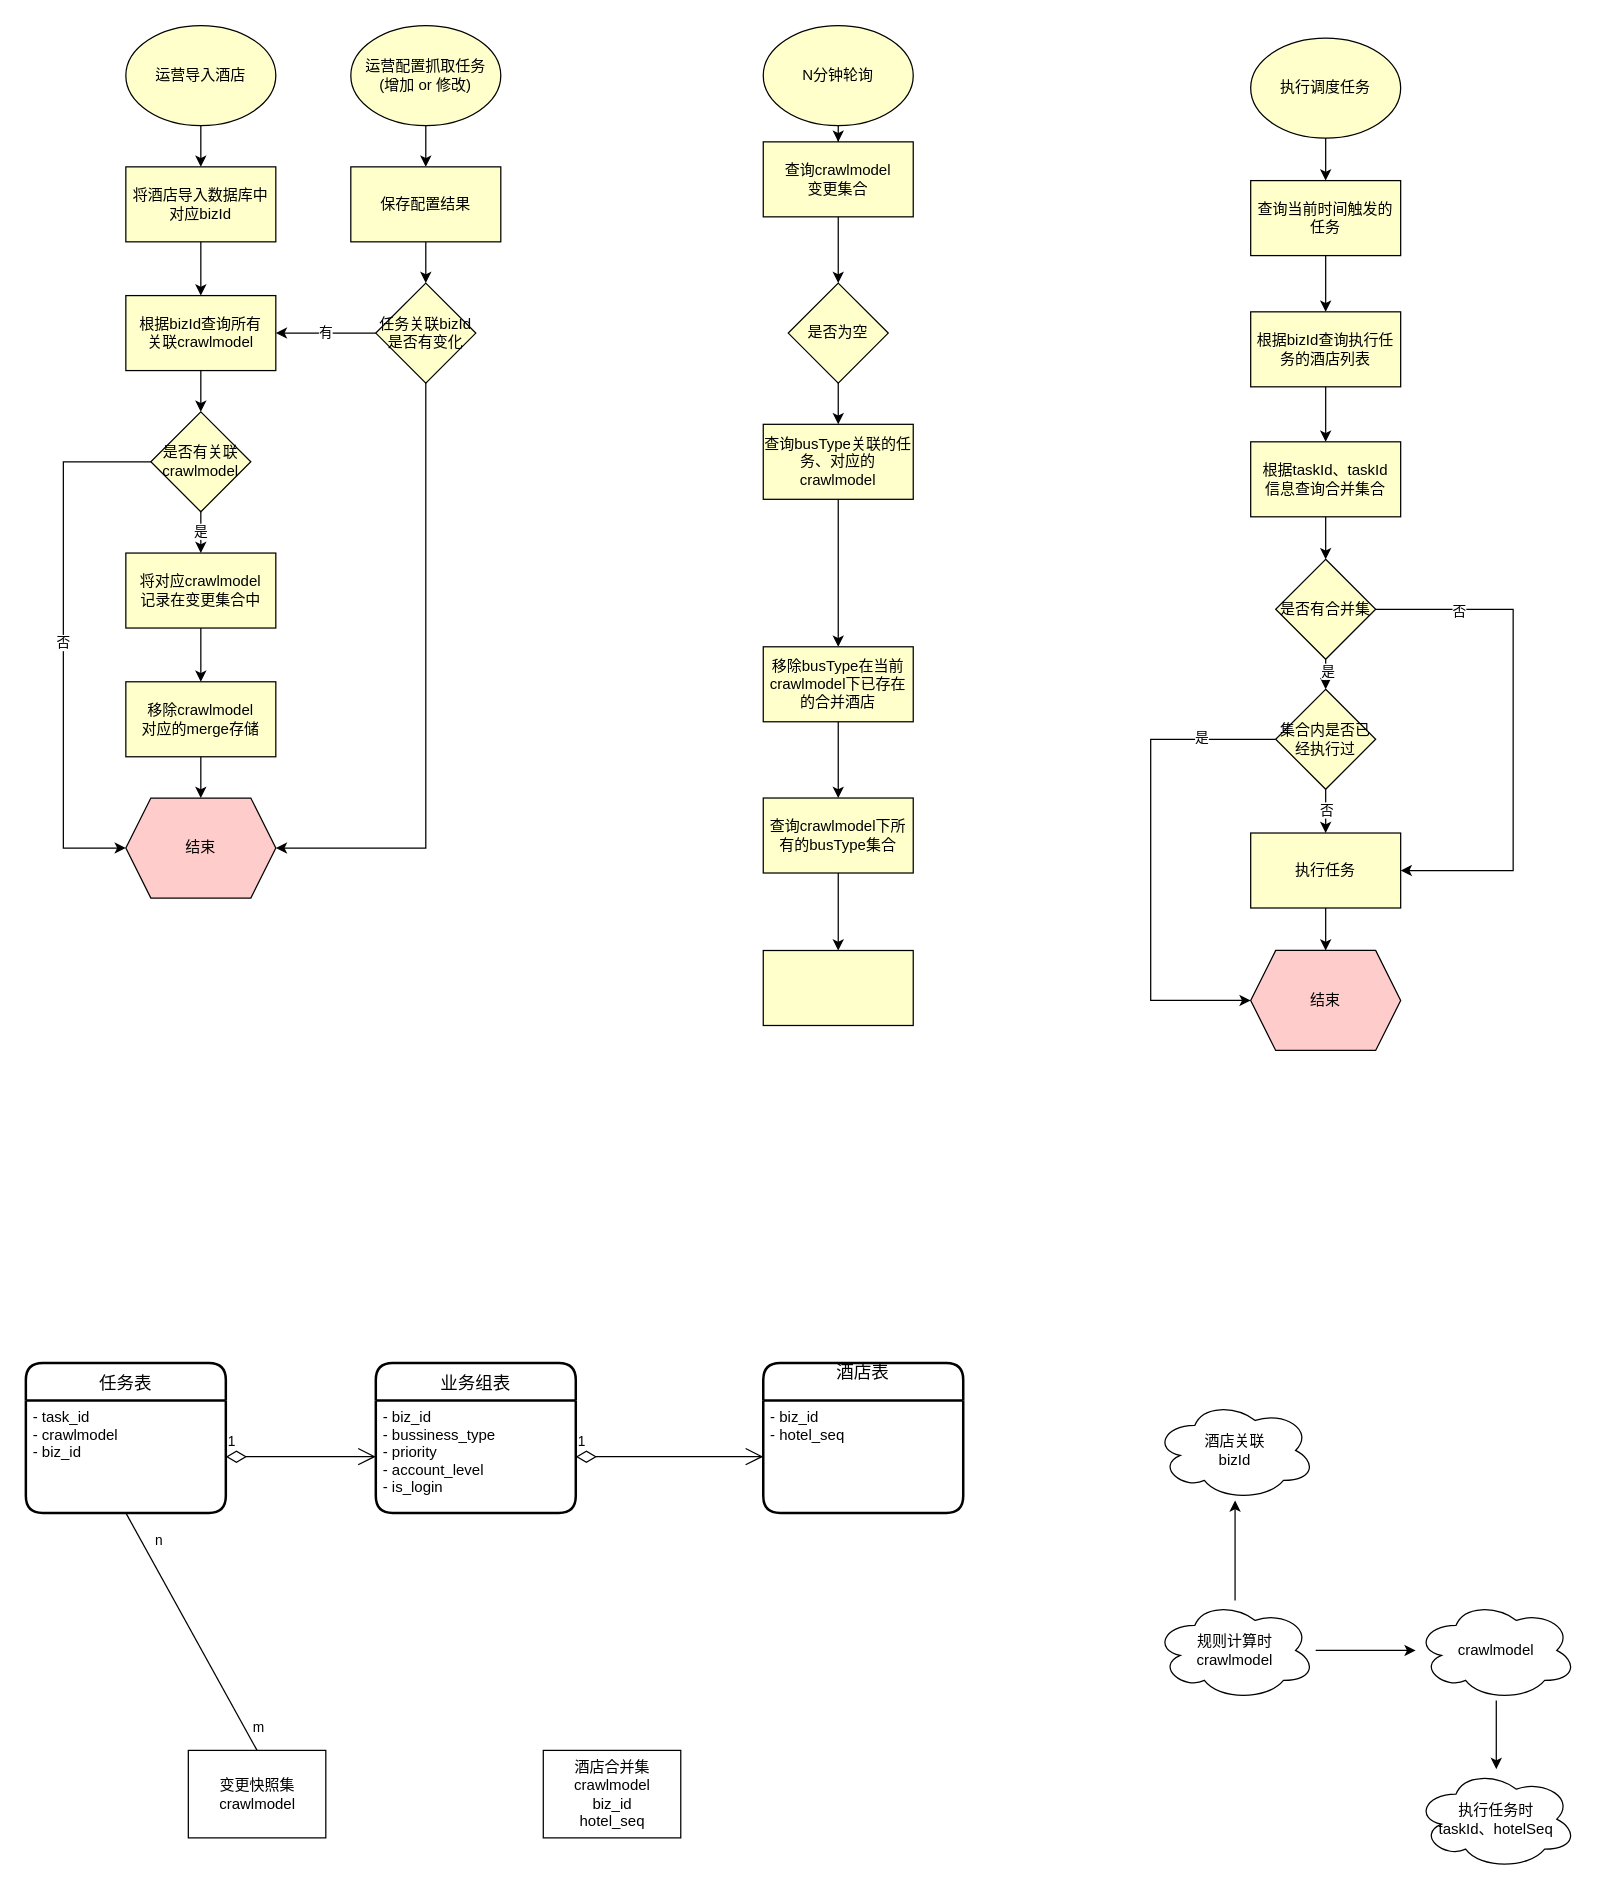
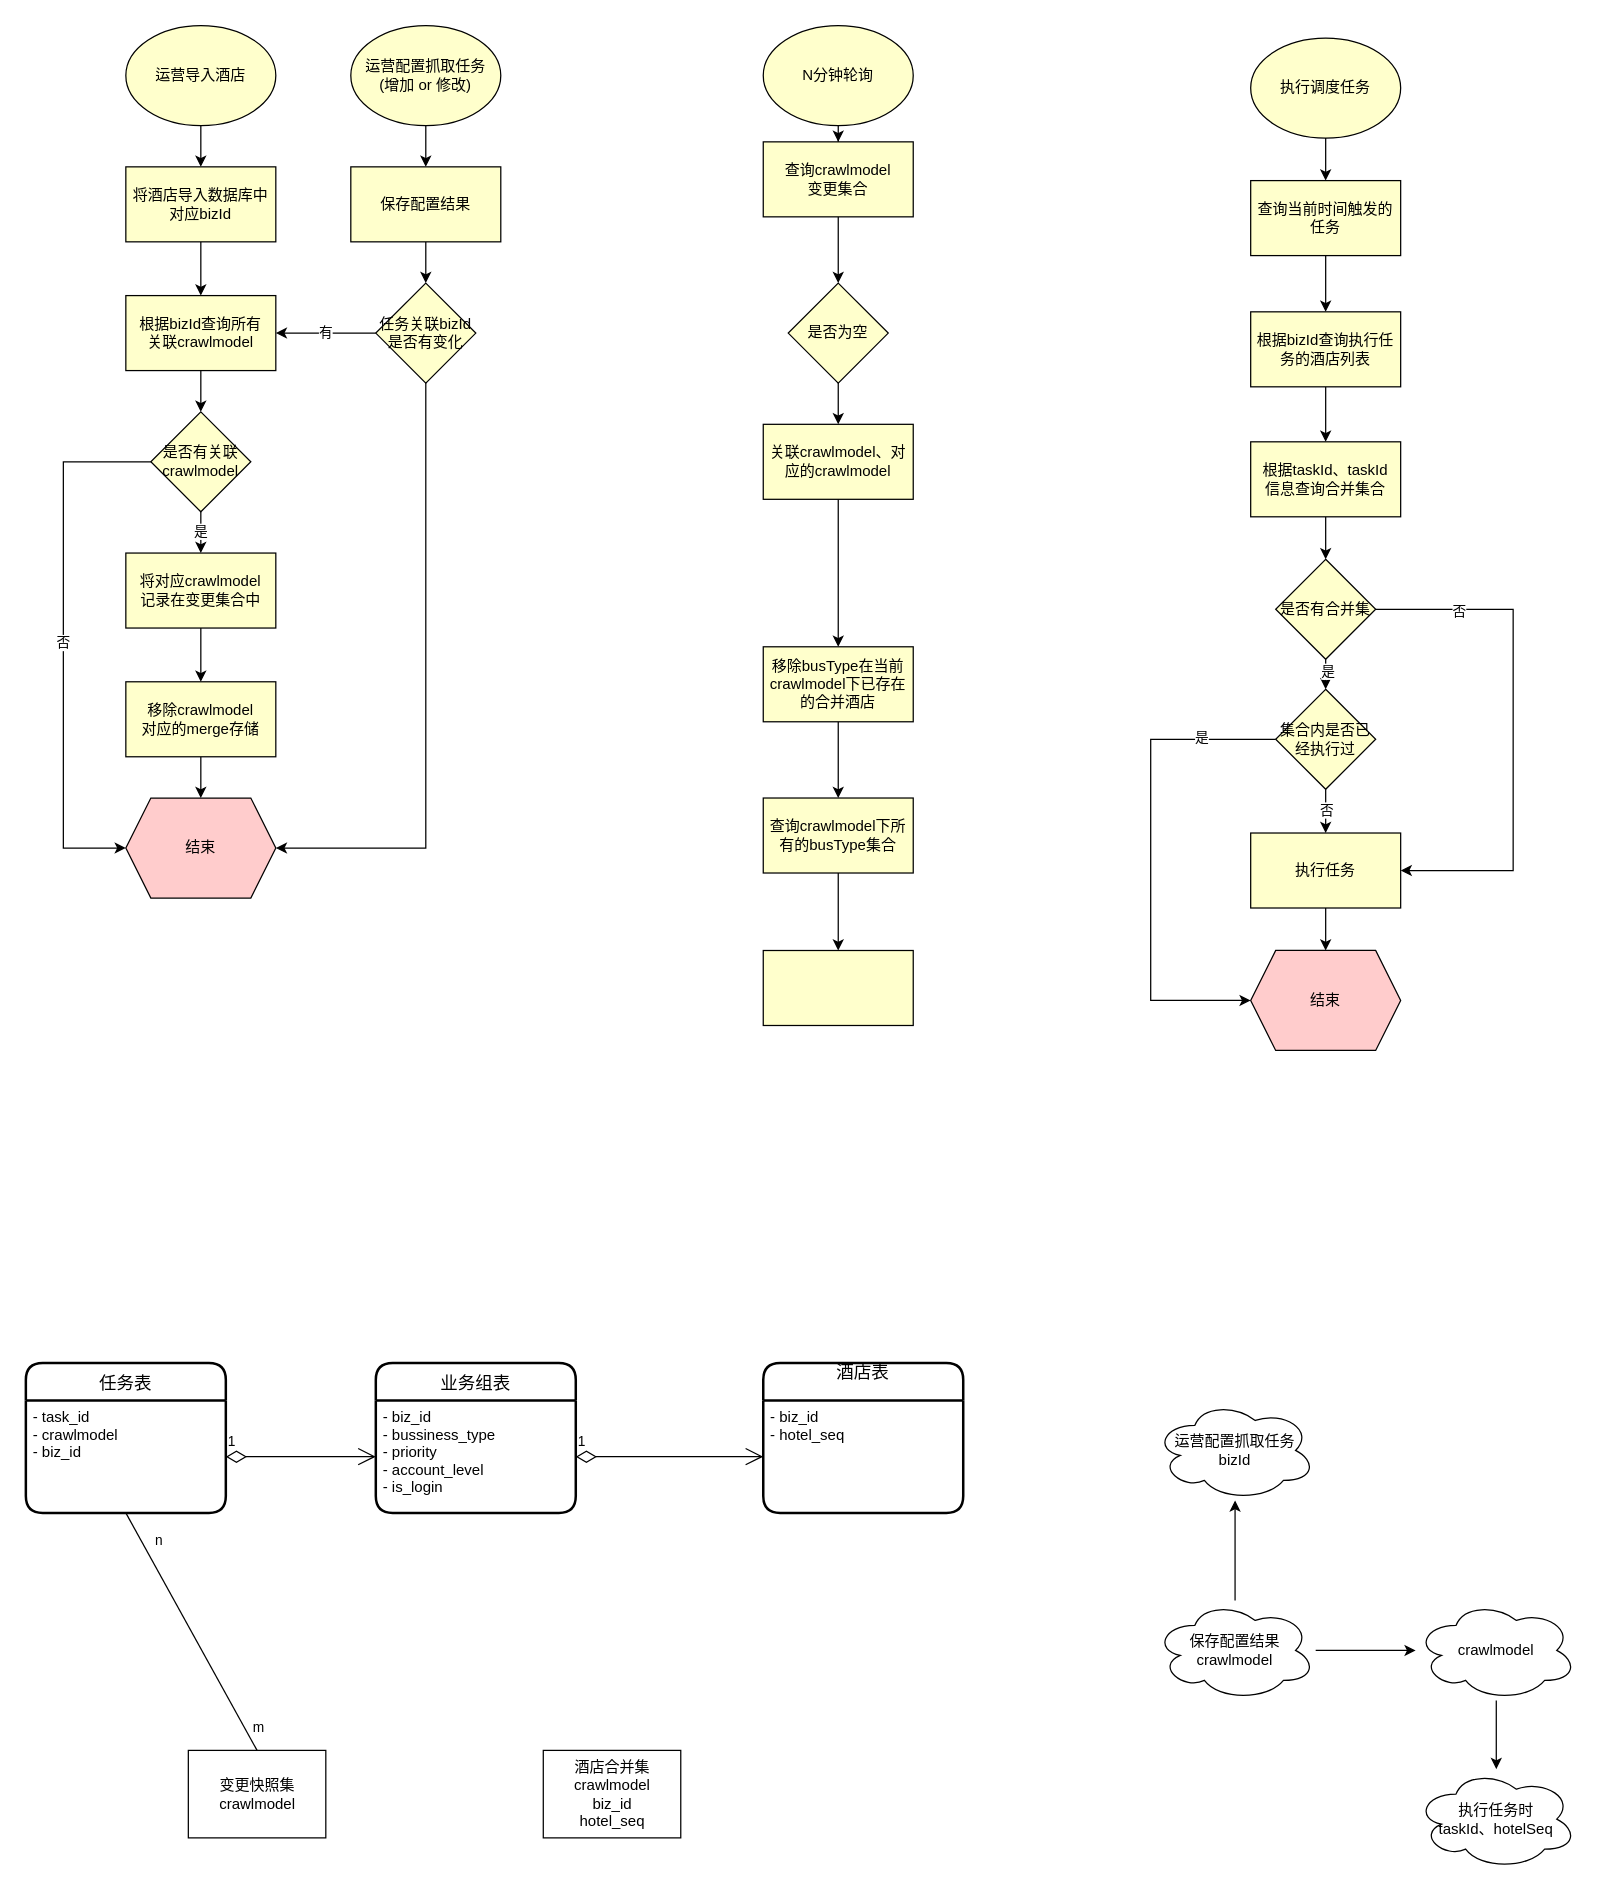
(838, 462) -> (838, 462)
(1235, 1451) -> (1235, 1451)
(1235, 1651) -> (1235, 1651)
